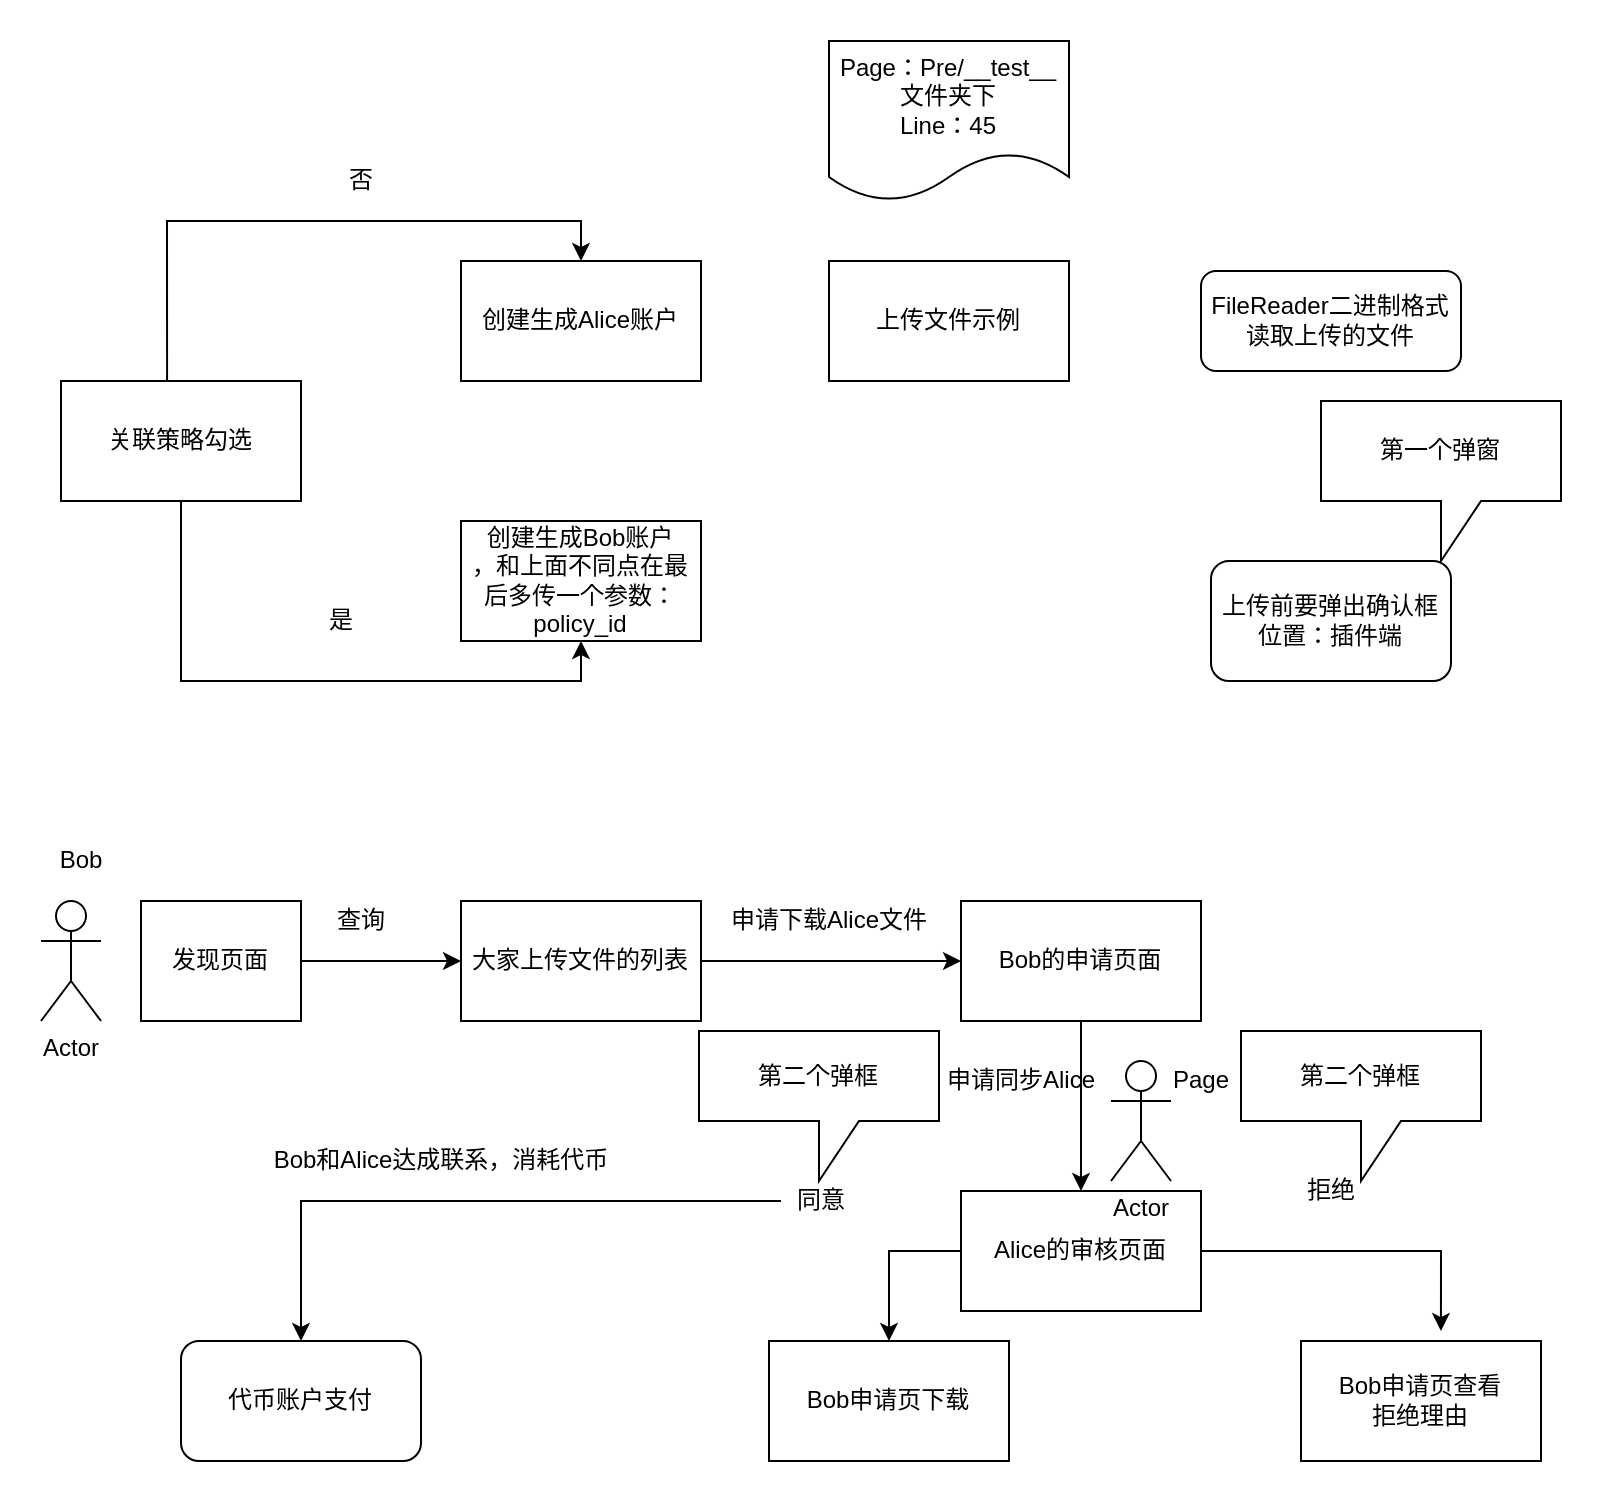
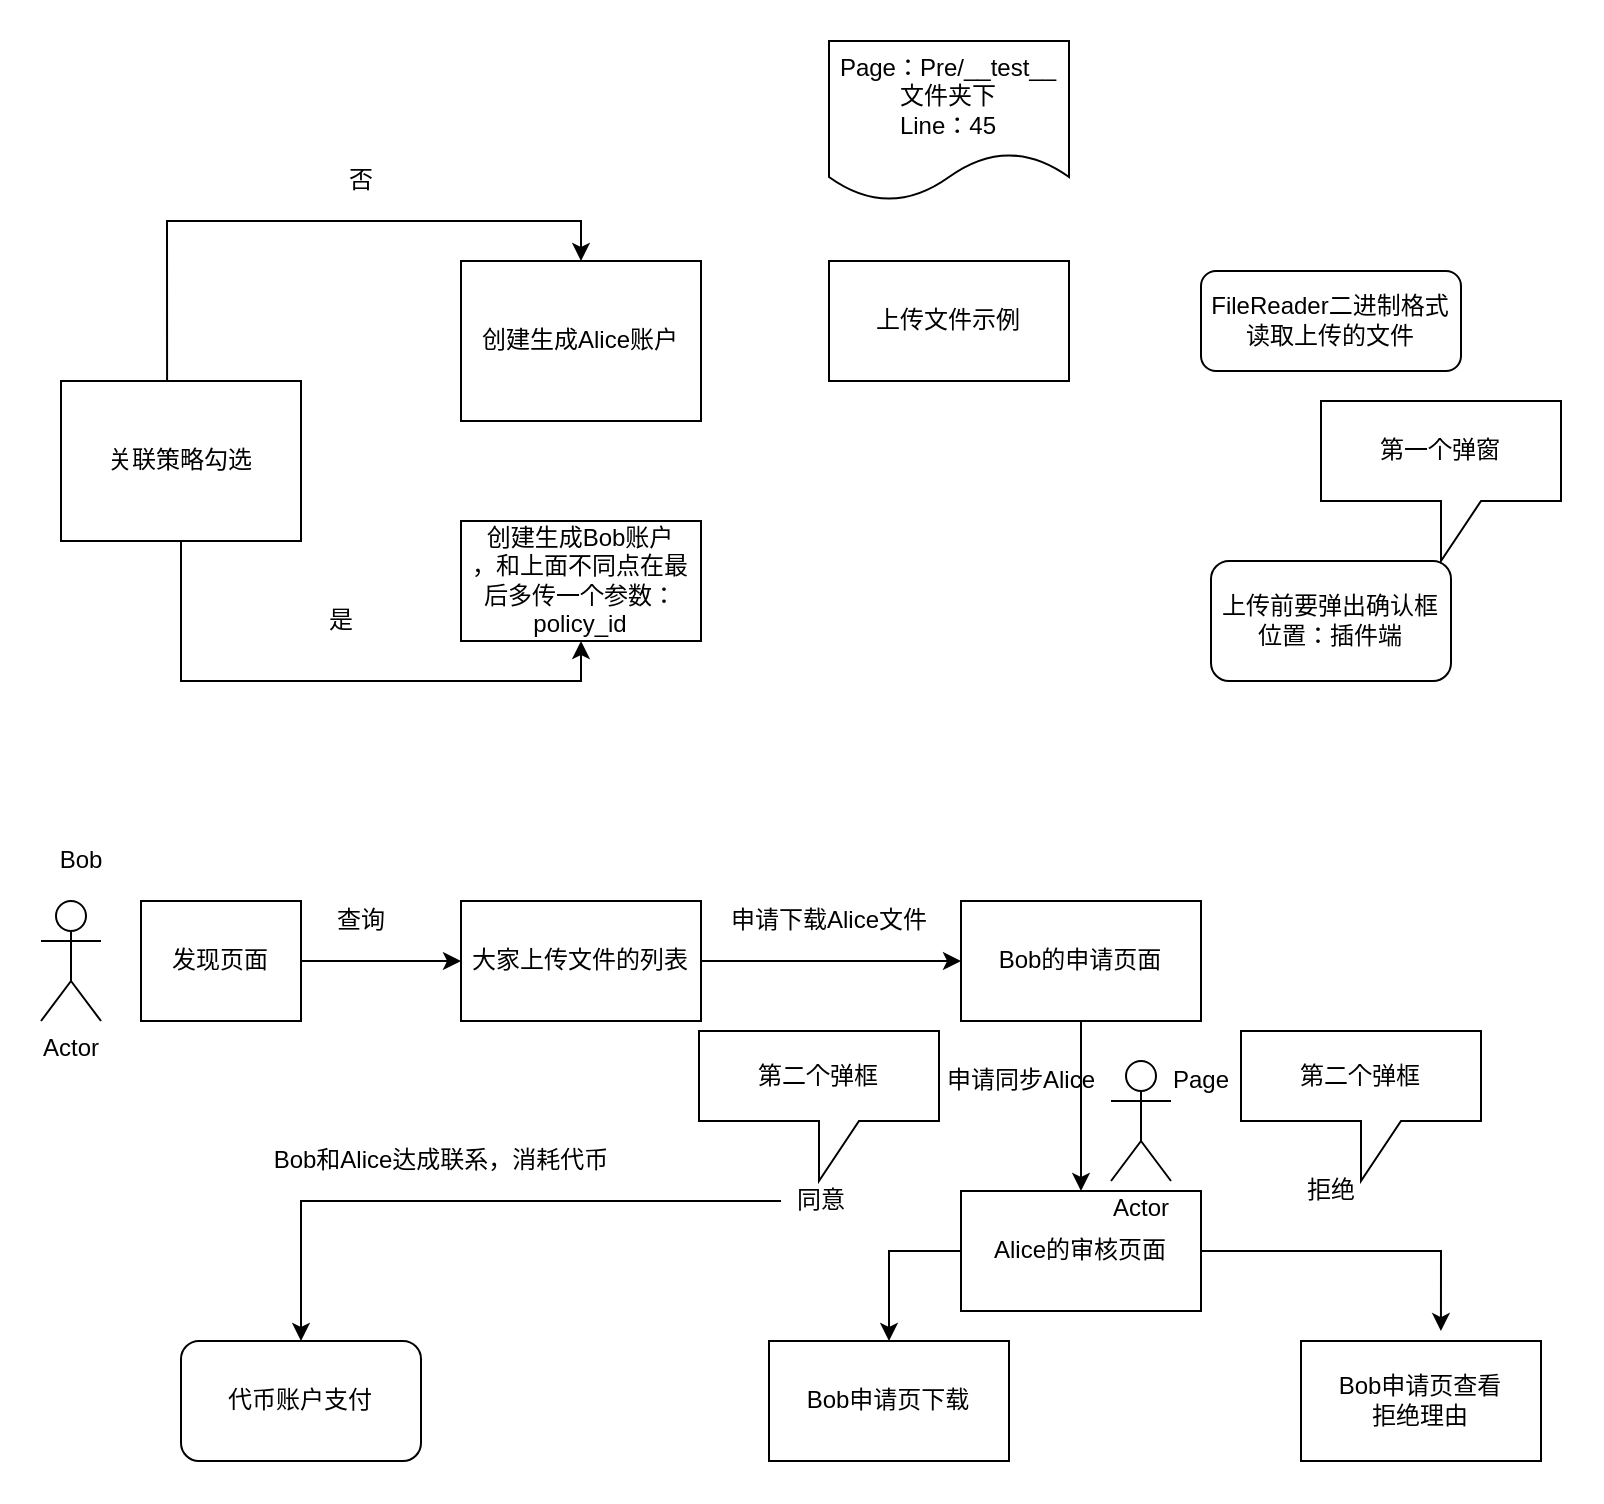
(581, 321) -> (581, 341)
(181, 441) -> (181, 461)
